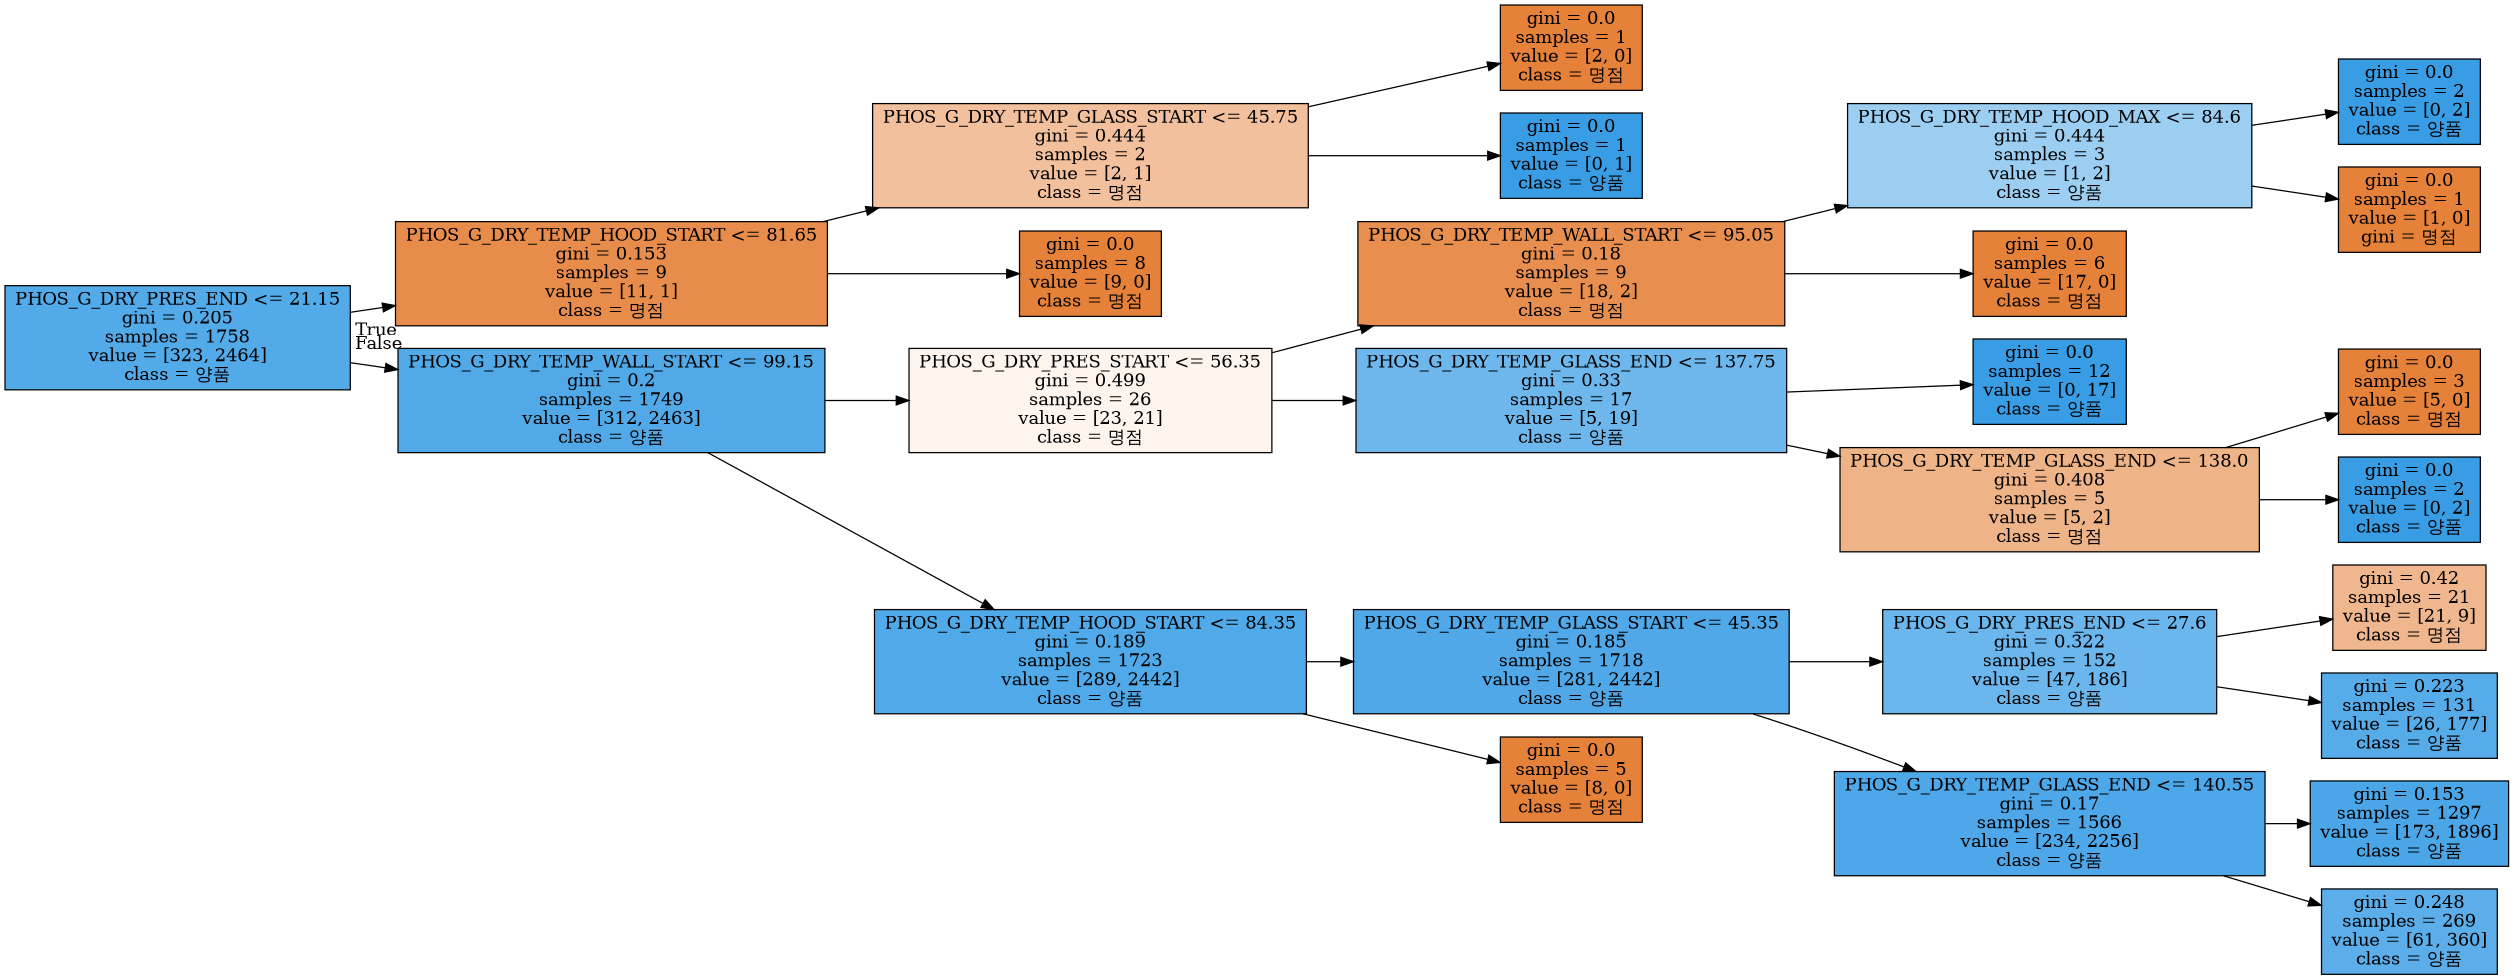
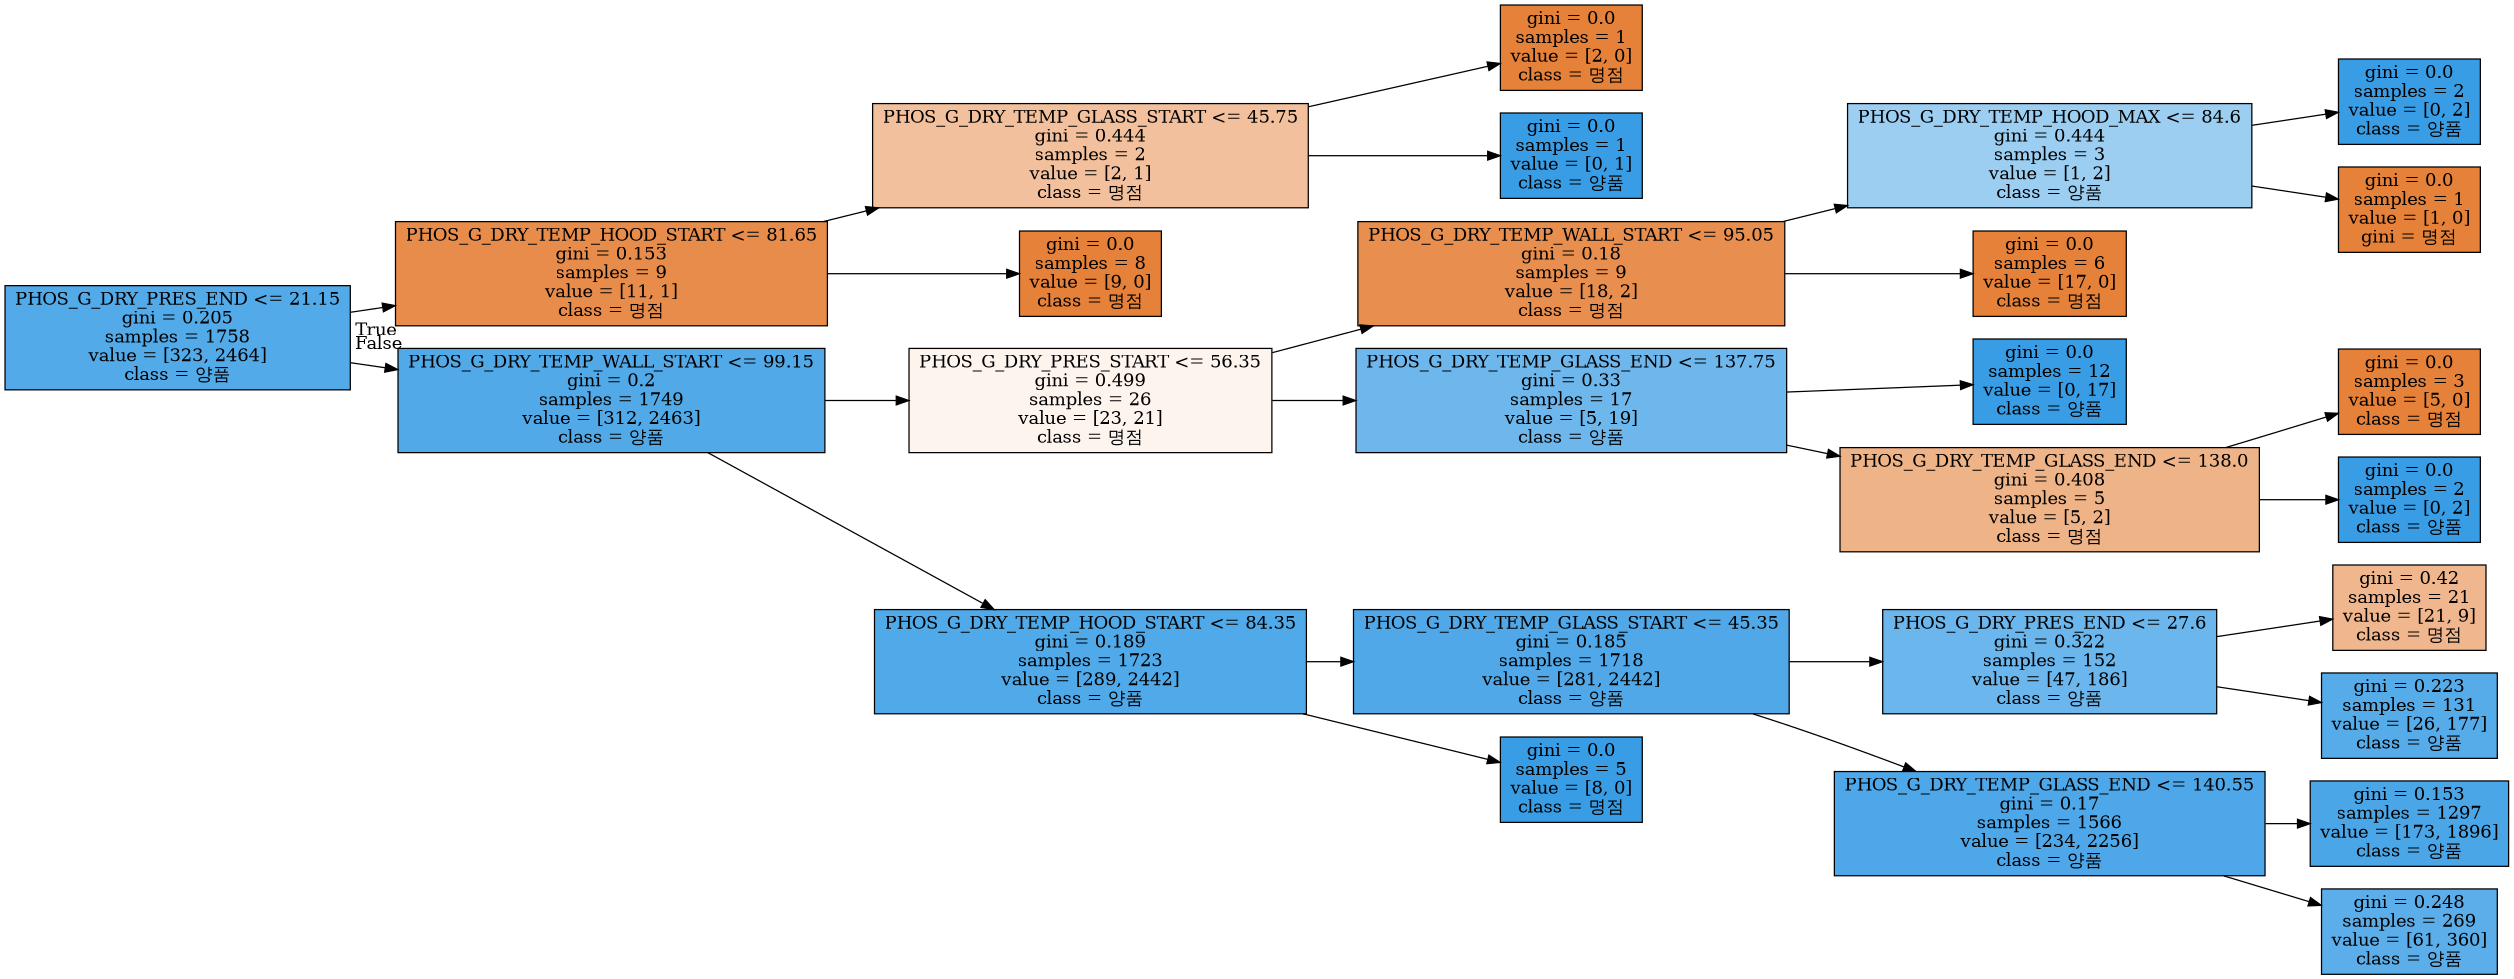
(1571, 780) -> (1571, 780)
